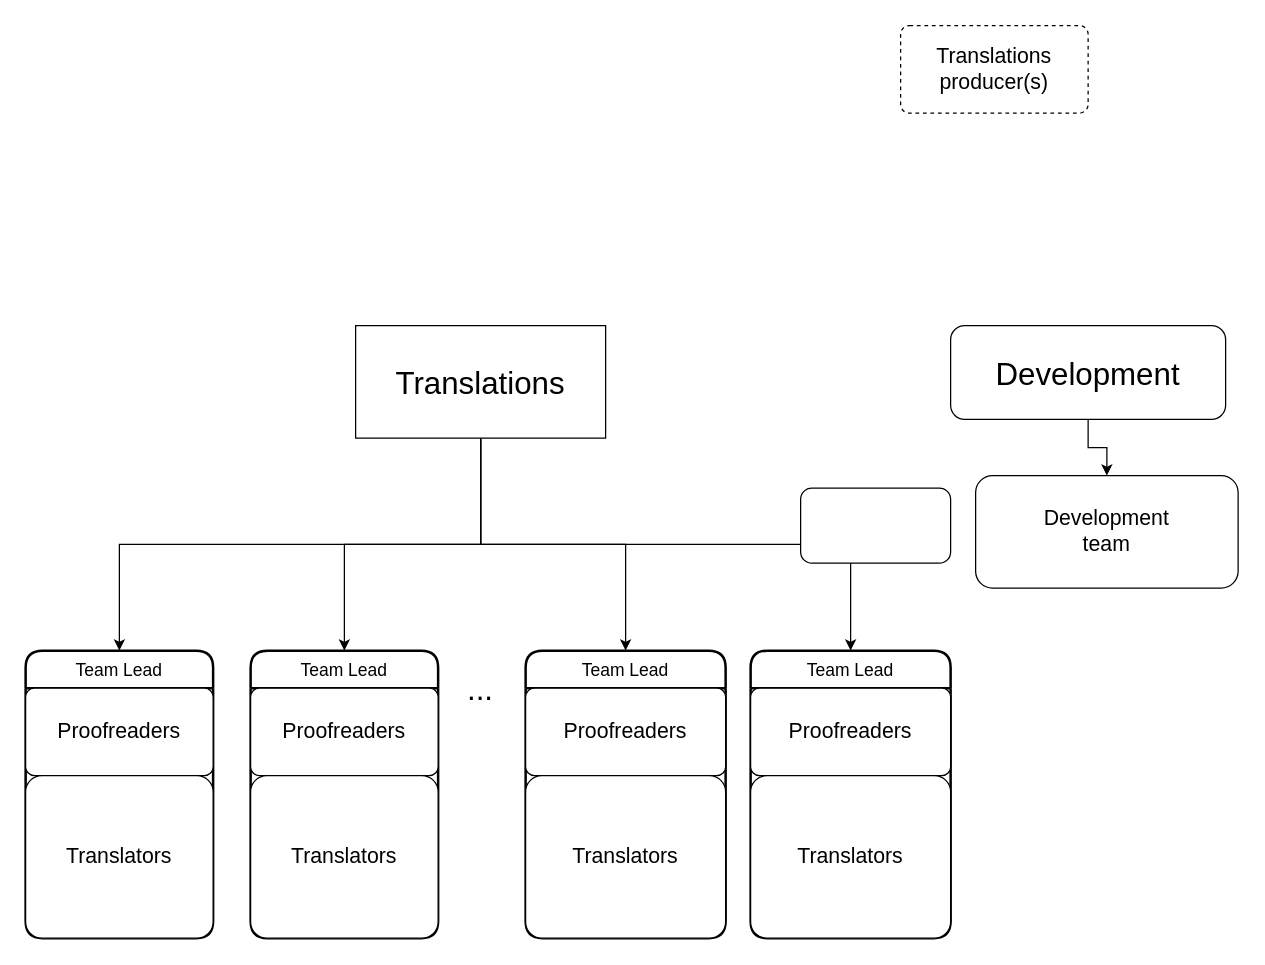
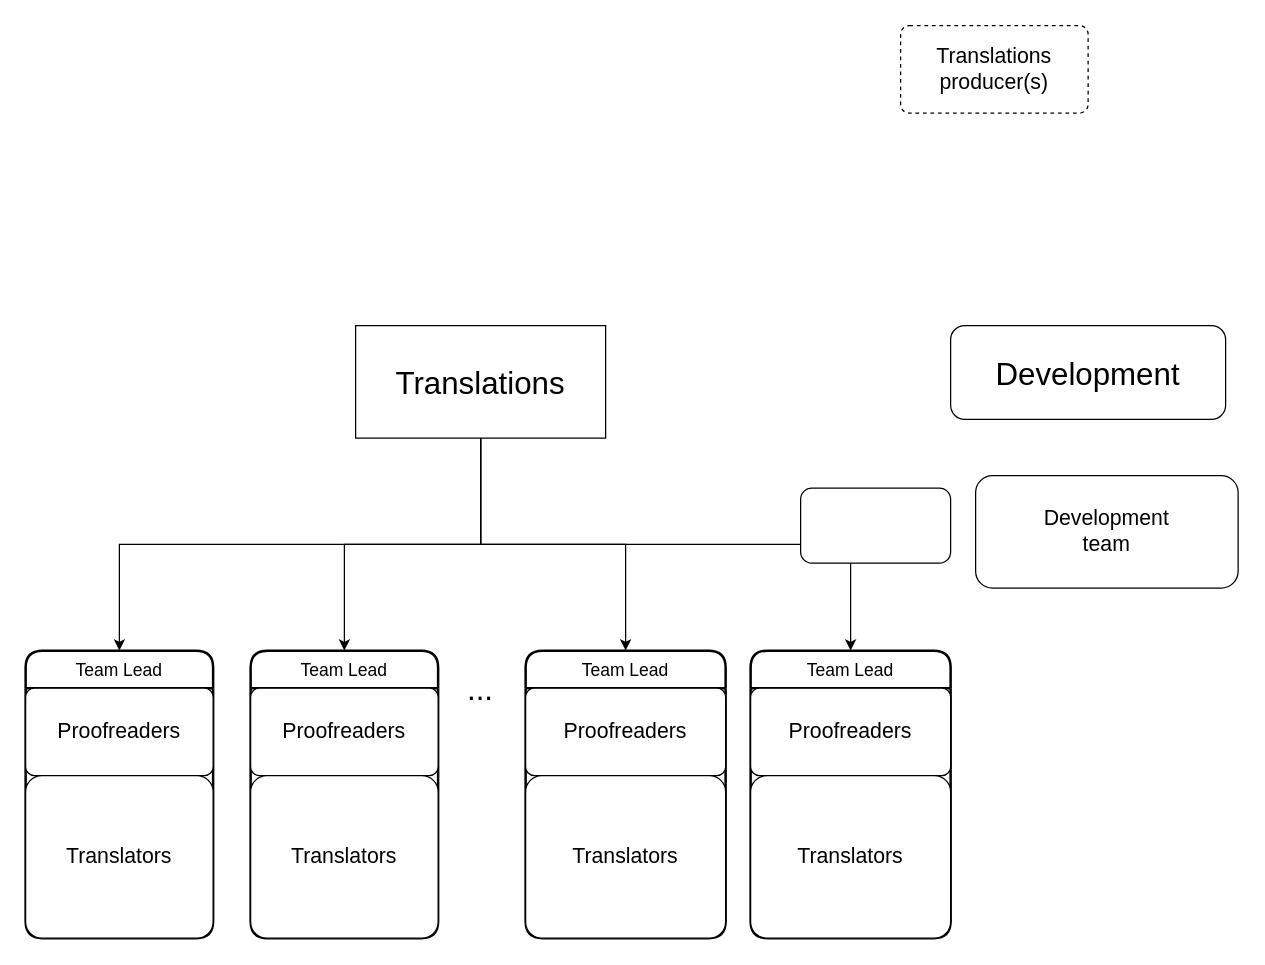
(1093, 448) -> none
